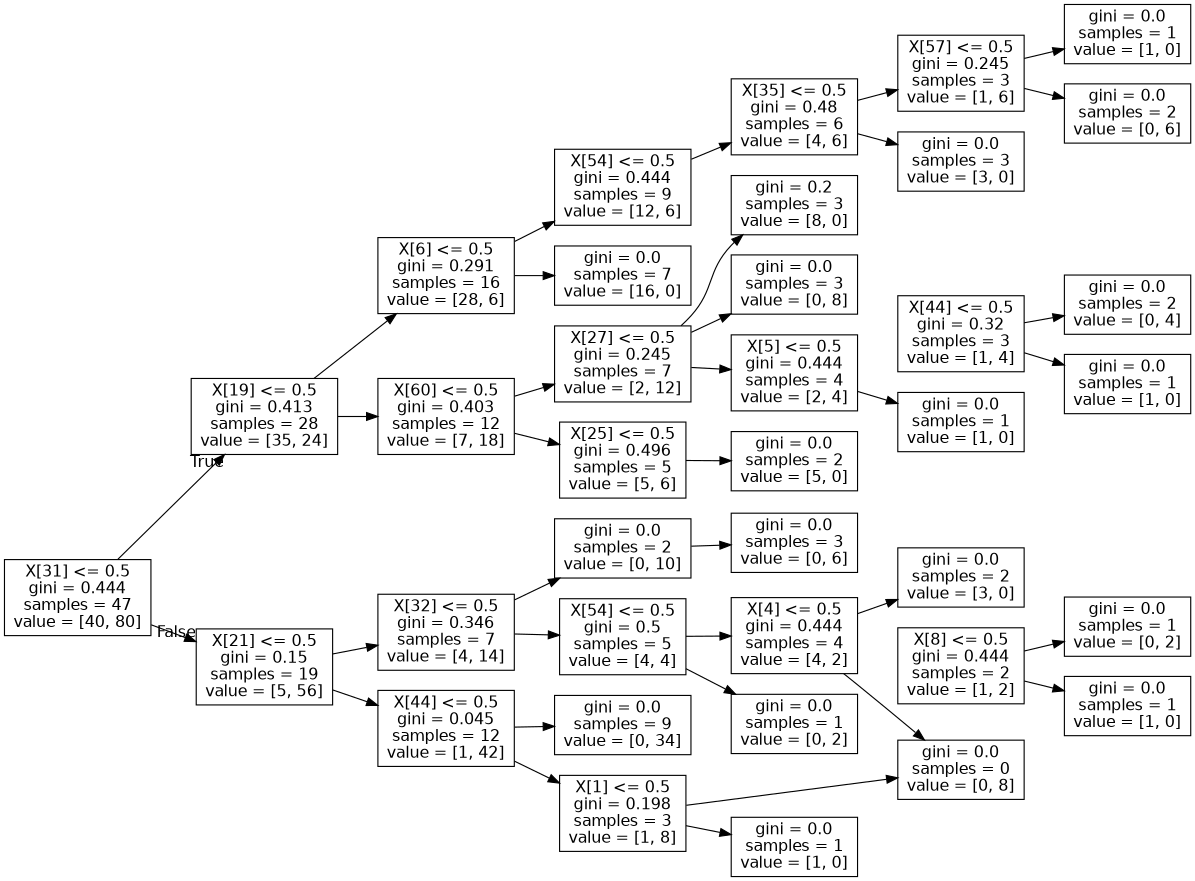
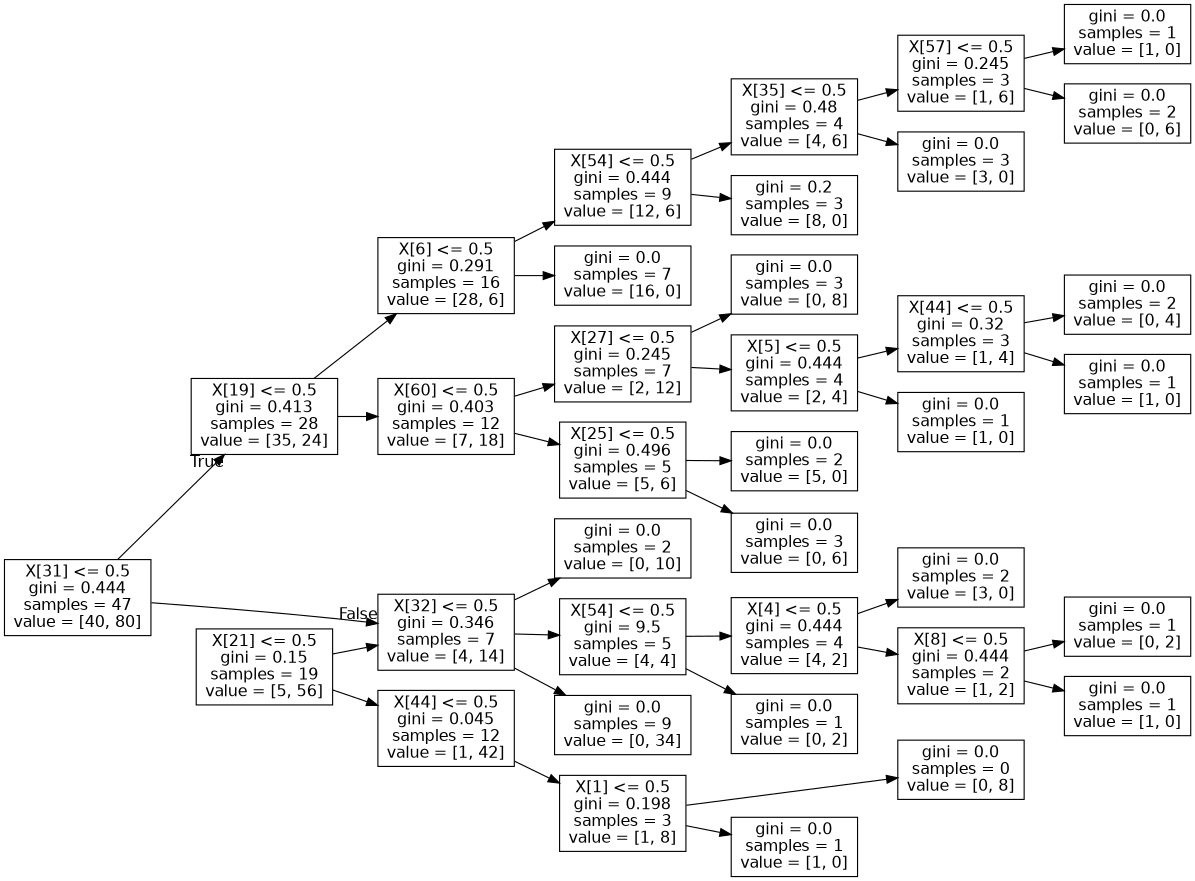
(794, 117) -> (794, 117)
(709, 285) -> (705, 196)
none -> (872, 355)
(705, 546) -> (704, 499)
(168, 631) -> (259, 611)
(623, 637) -> (623, 637)
(880, 703) -> (872, 650)
(529, 727) -> (535, 679)
